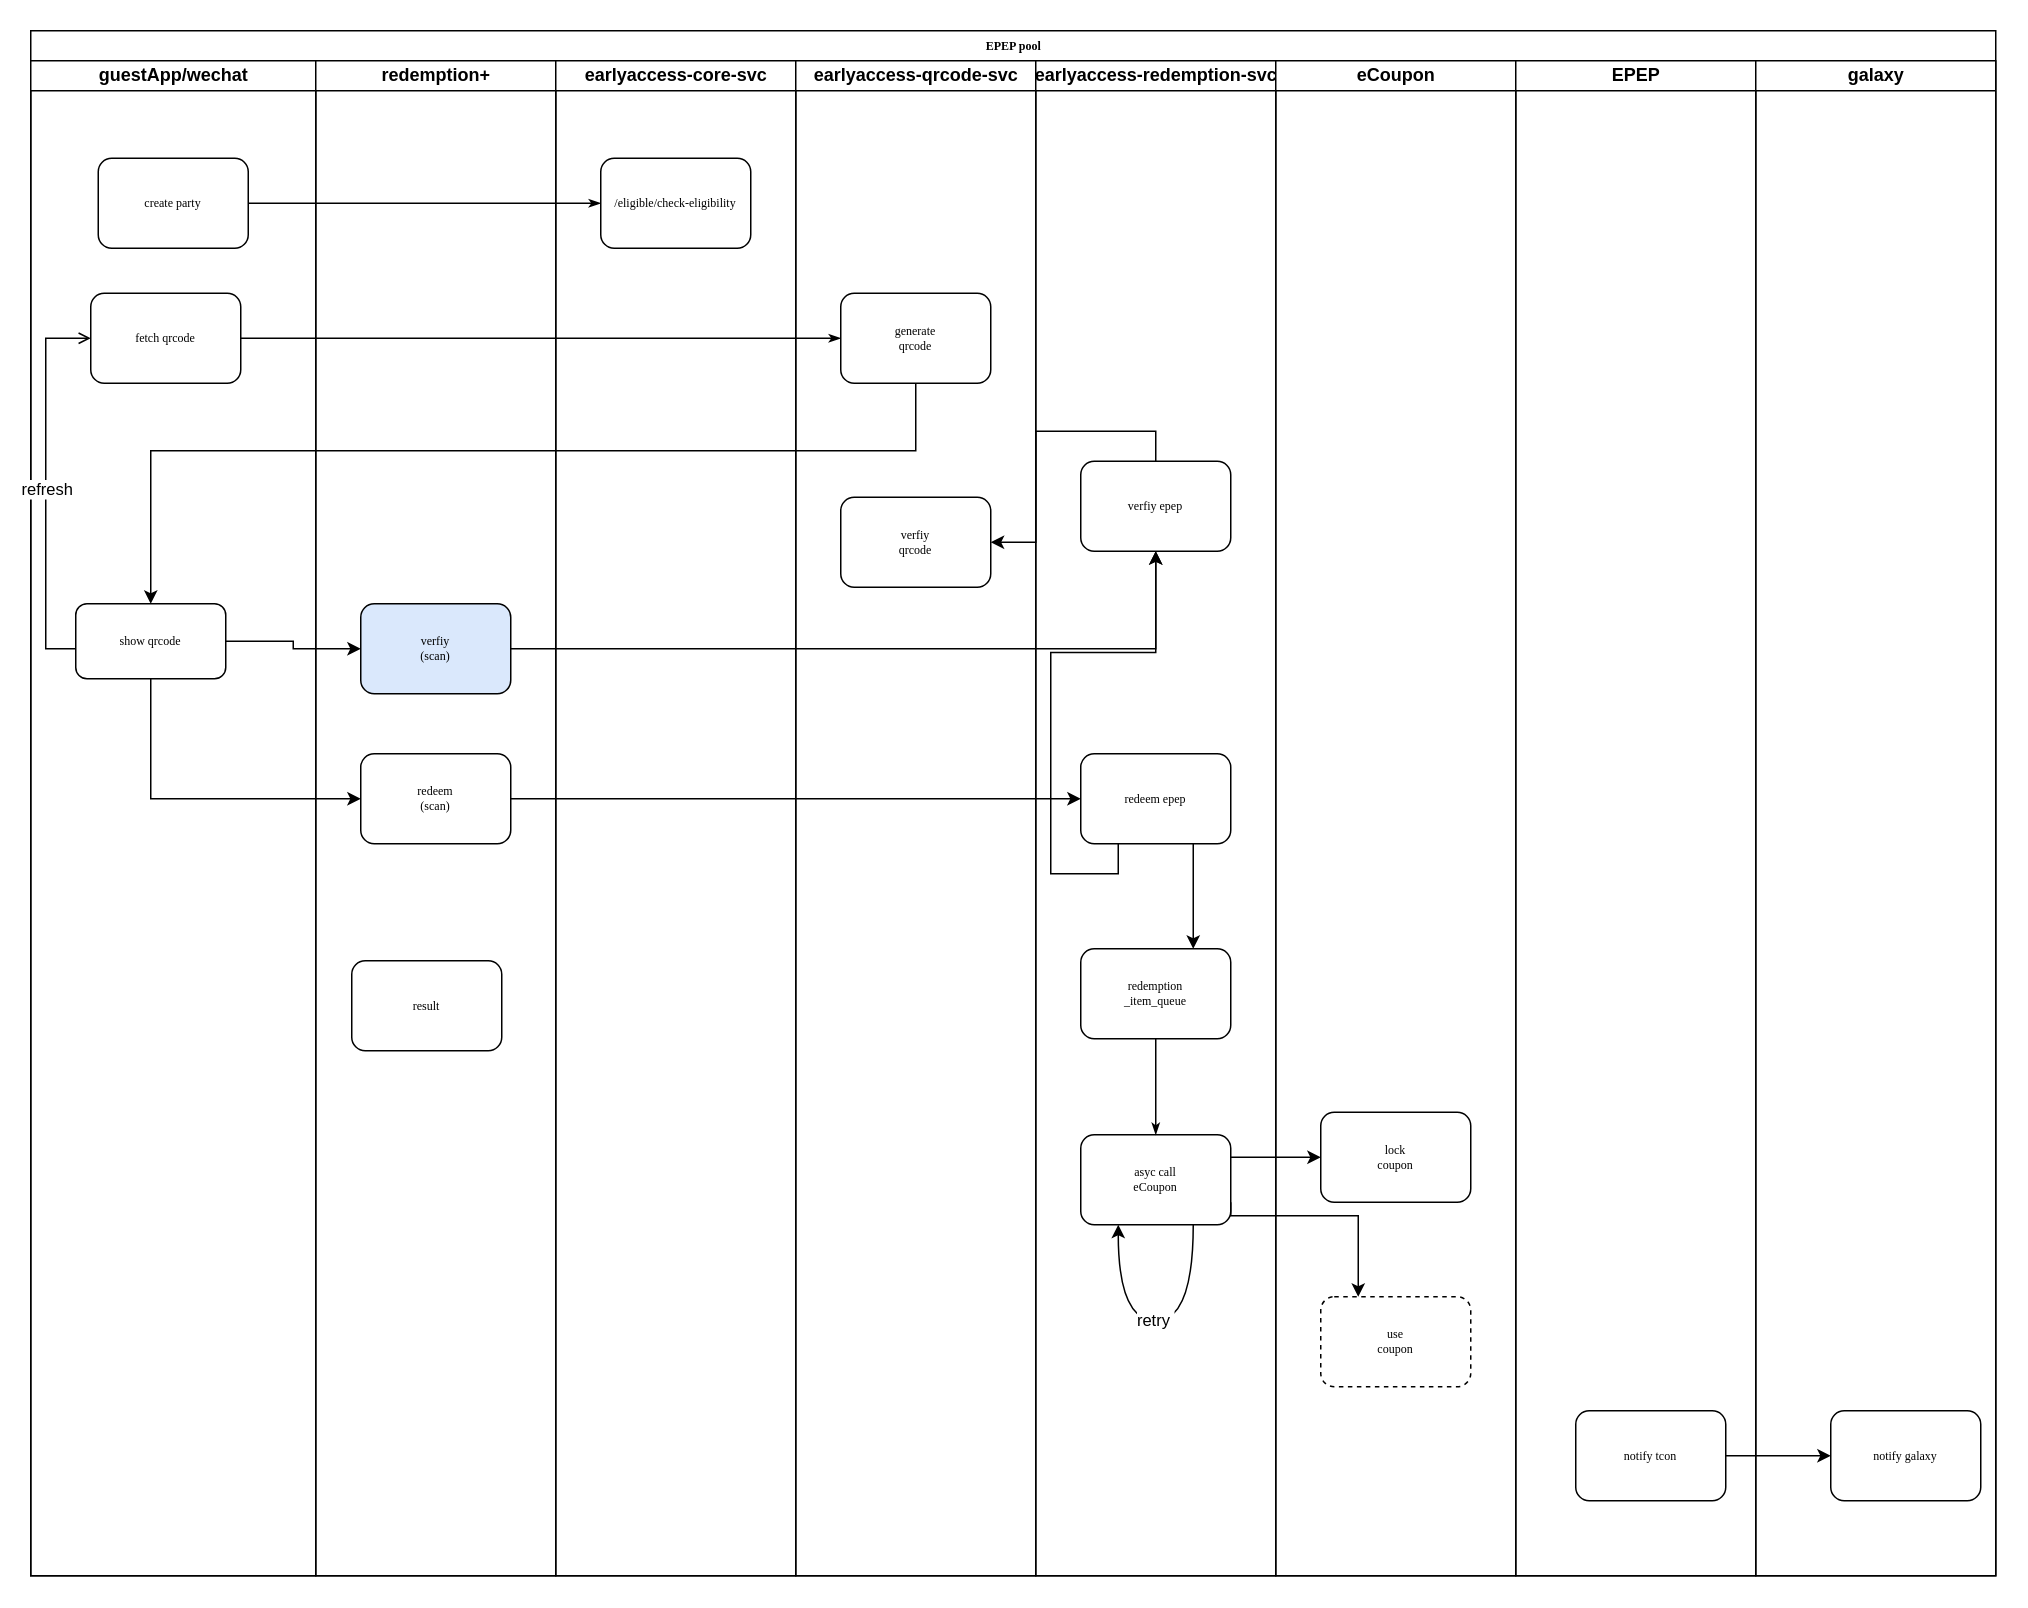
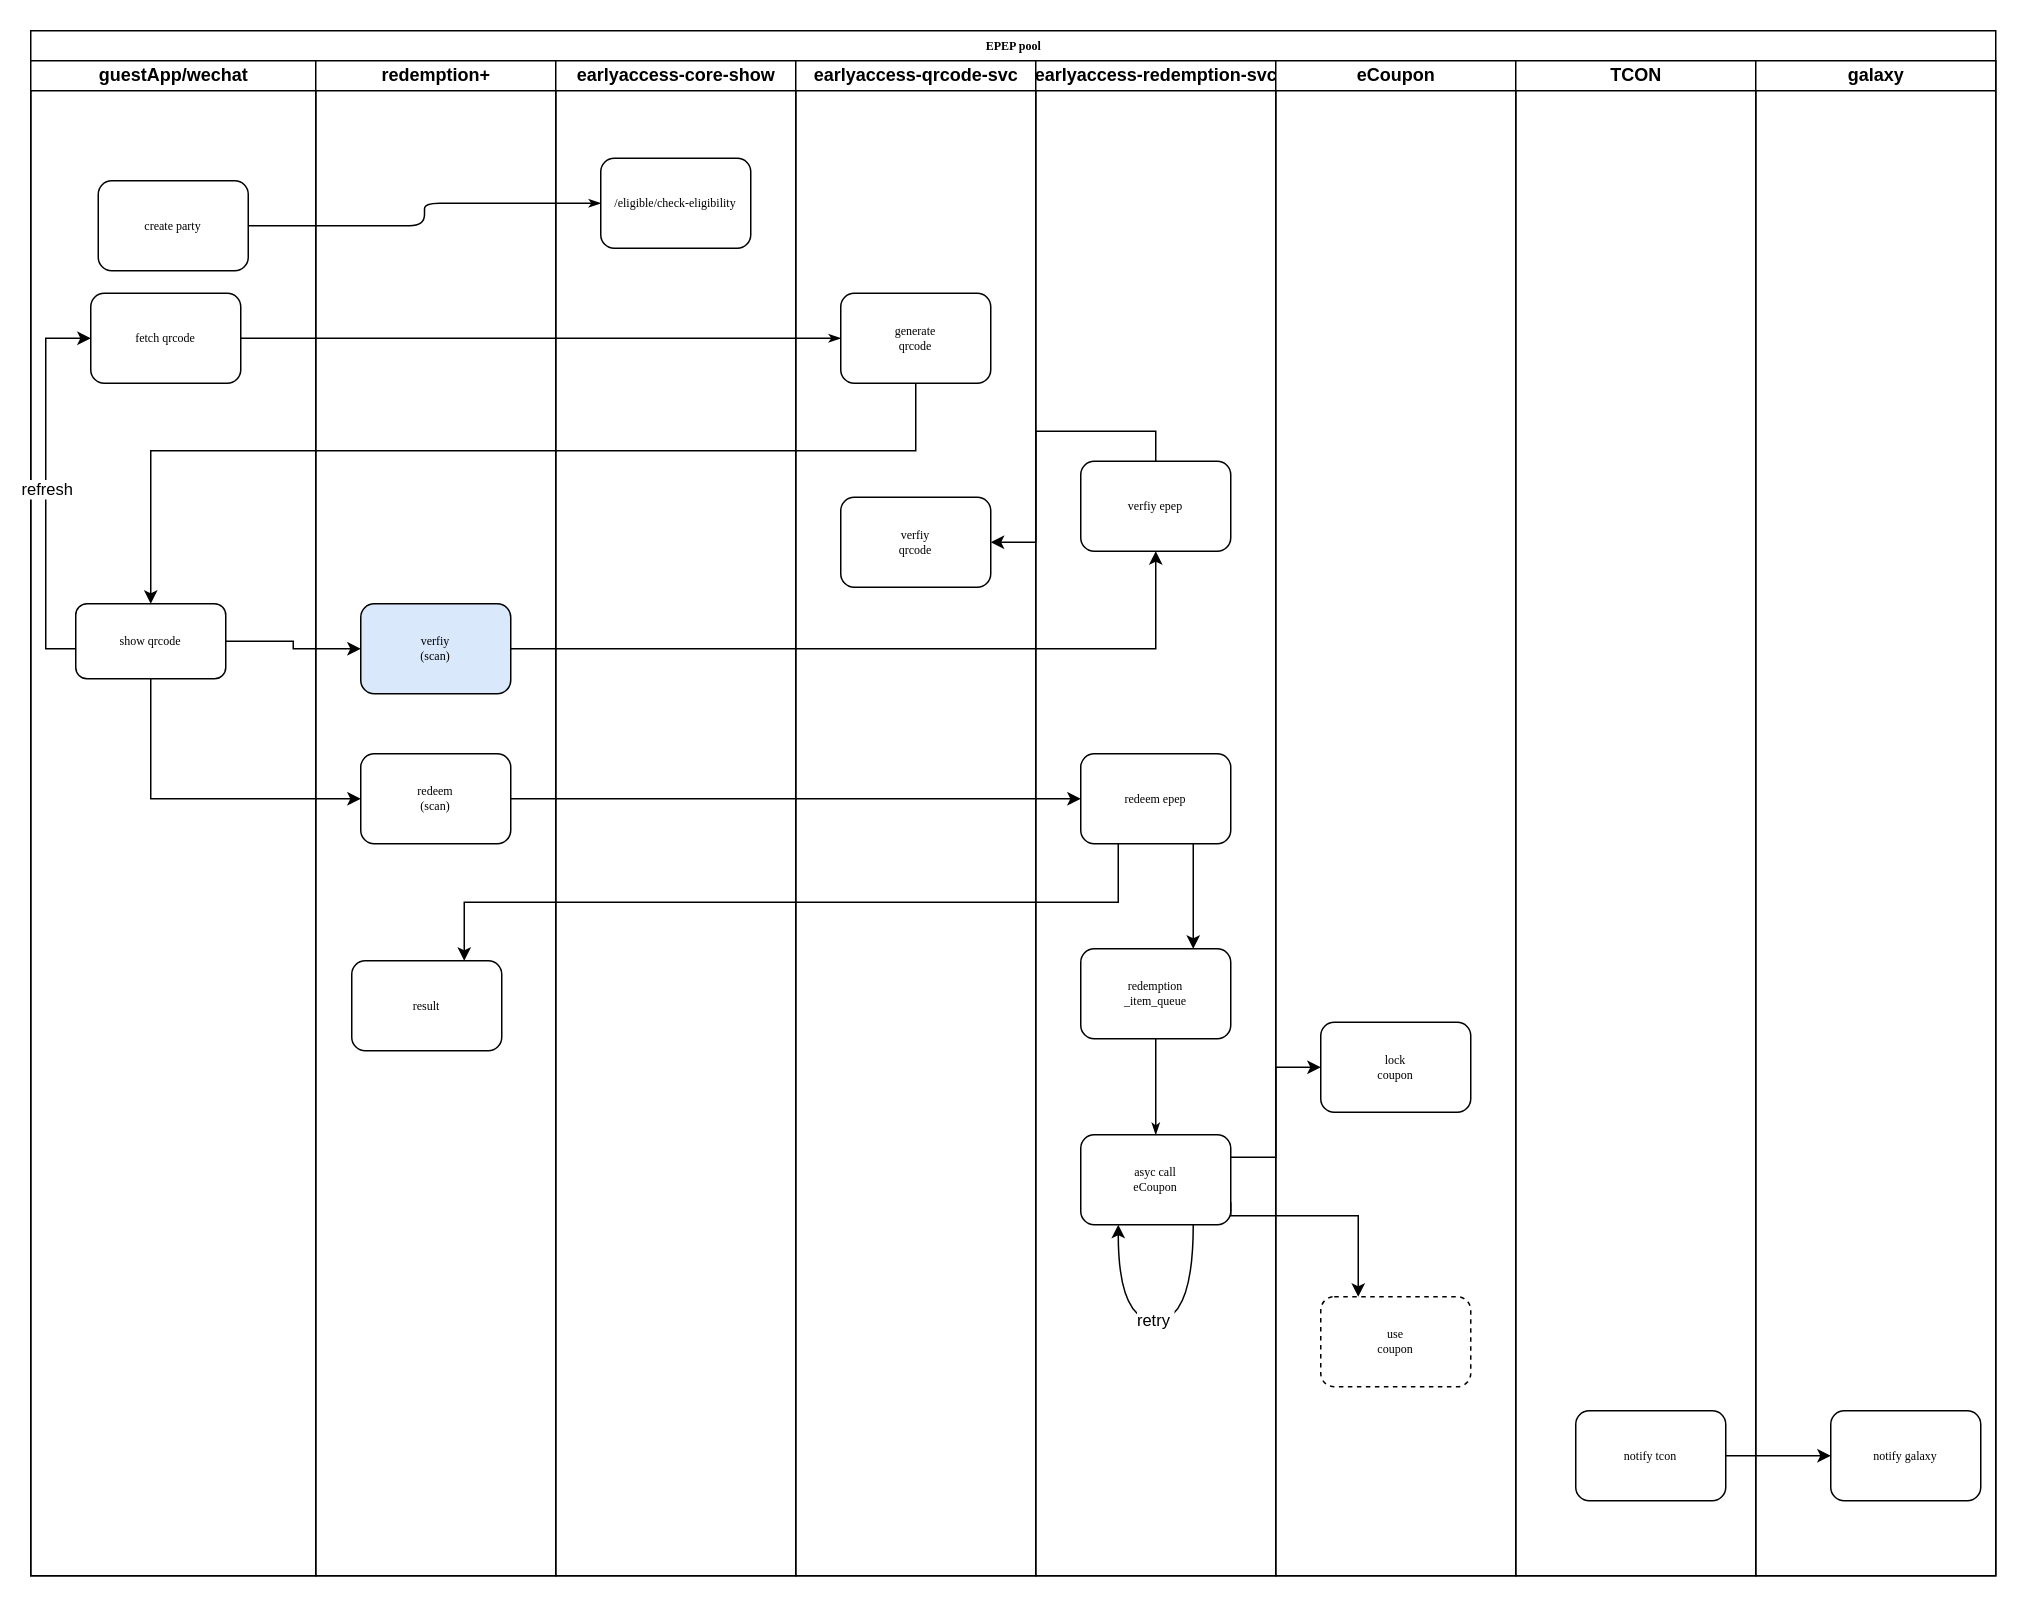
(677, 76) -> (677, 76)
(1637, 76) -> (1637, 76)
(173, 203) -> (173, 226)
(81, 338) -> (79, 338)
(1051, 745) -> (783, 902)
(1396, 1157) -> (1396, 1067)
